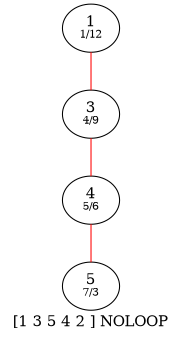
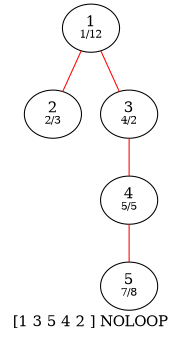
none -> (53, 114)
(91, 121) -> (129, 121)
(91, 207) -> (129, 207)
(91, 293) -> (129, 293)
